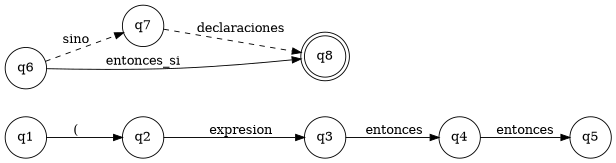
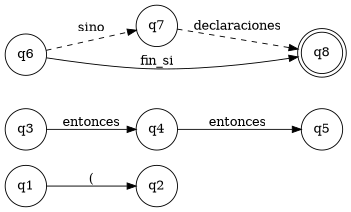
(143, 61) -> (157, 61)
(230, 137) -> none
